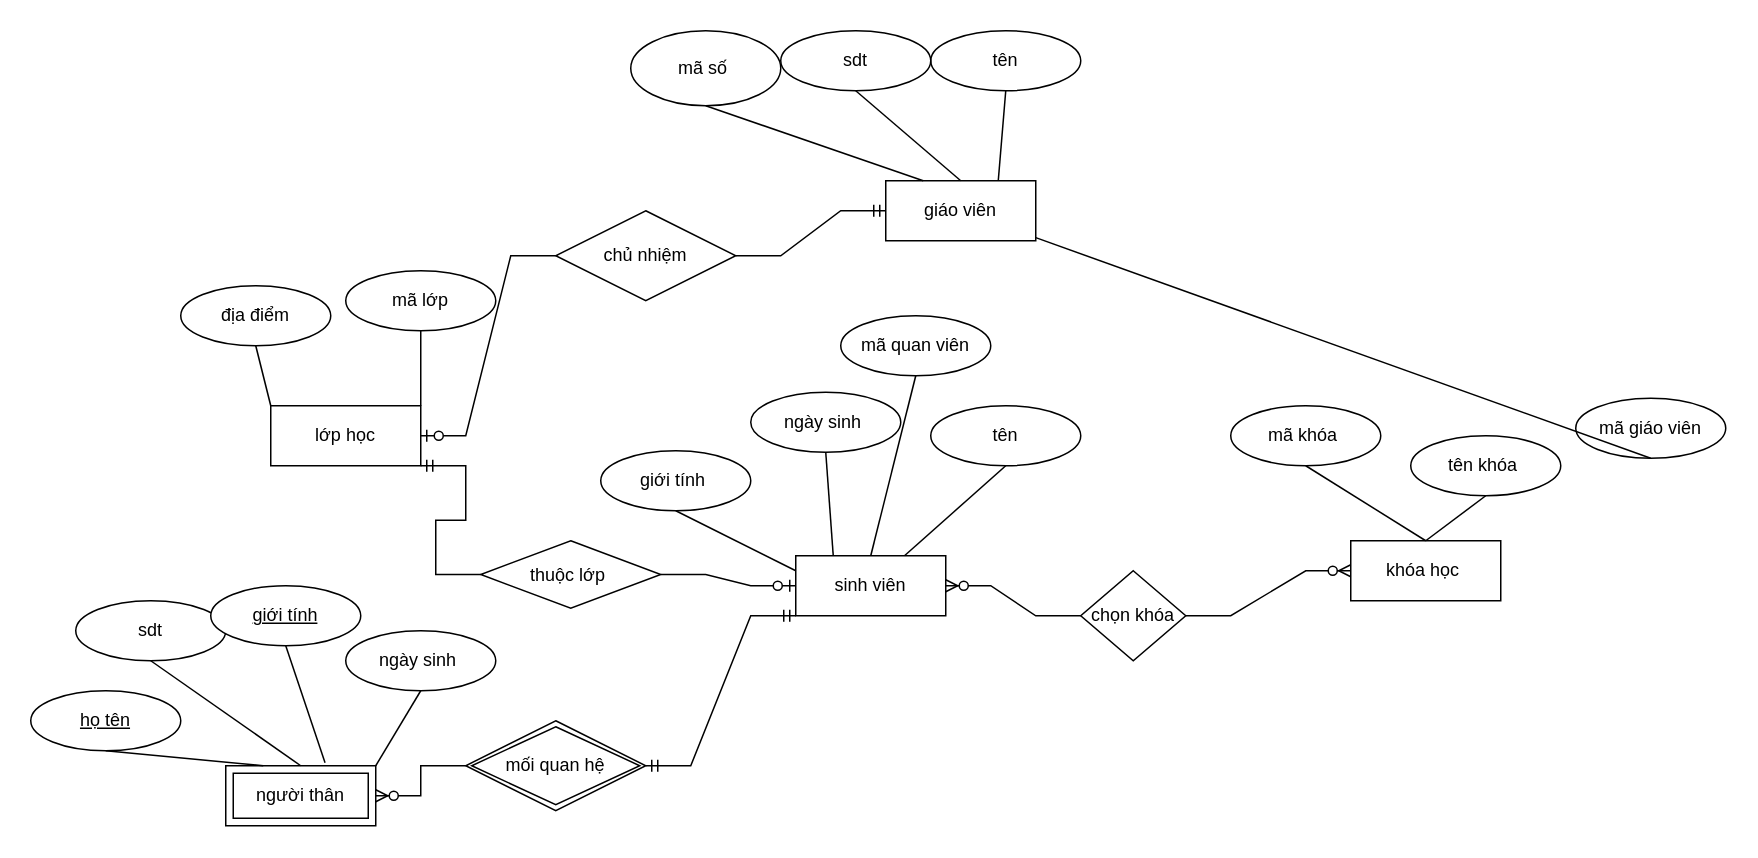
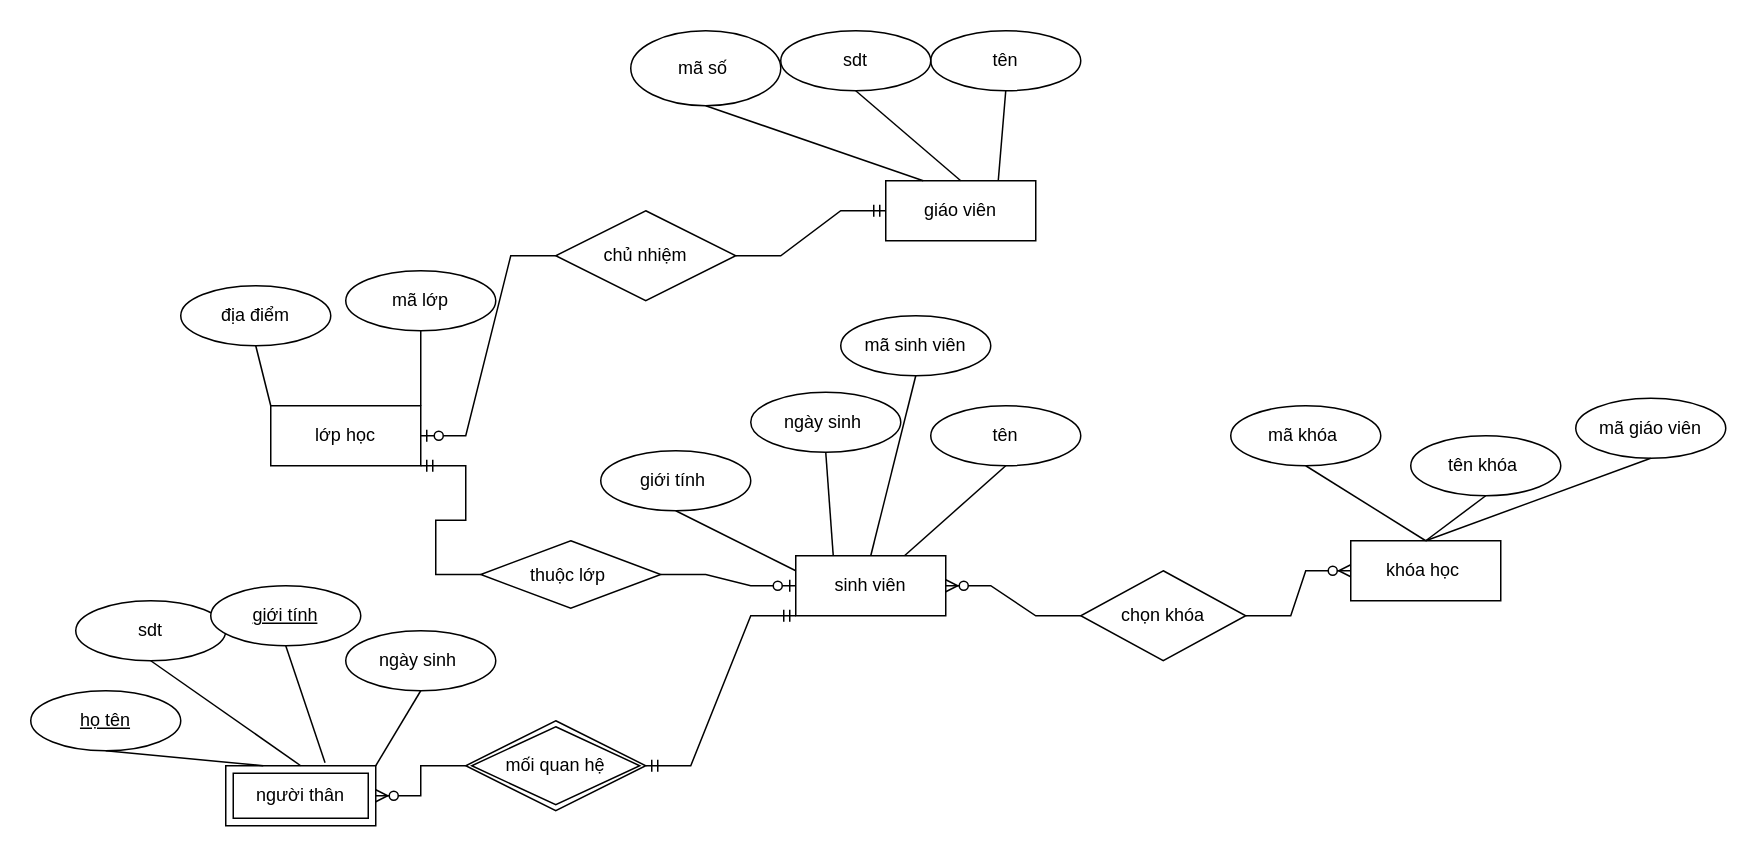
(916, 346) -> (916, 346)
(1344, 348) -> (1540, 499)
(1133, 616) -> (1163, 616)
